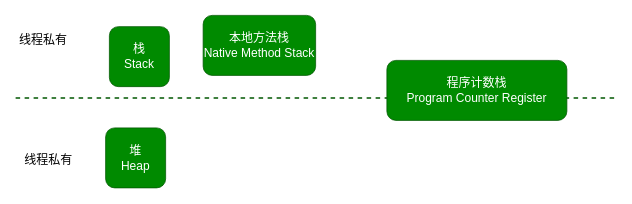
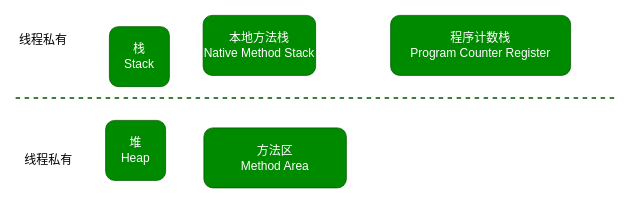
(477, 90) -> (480, 45)
(135, 158) -> (135, 150)
none -> (275, 158)
